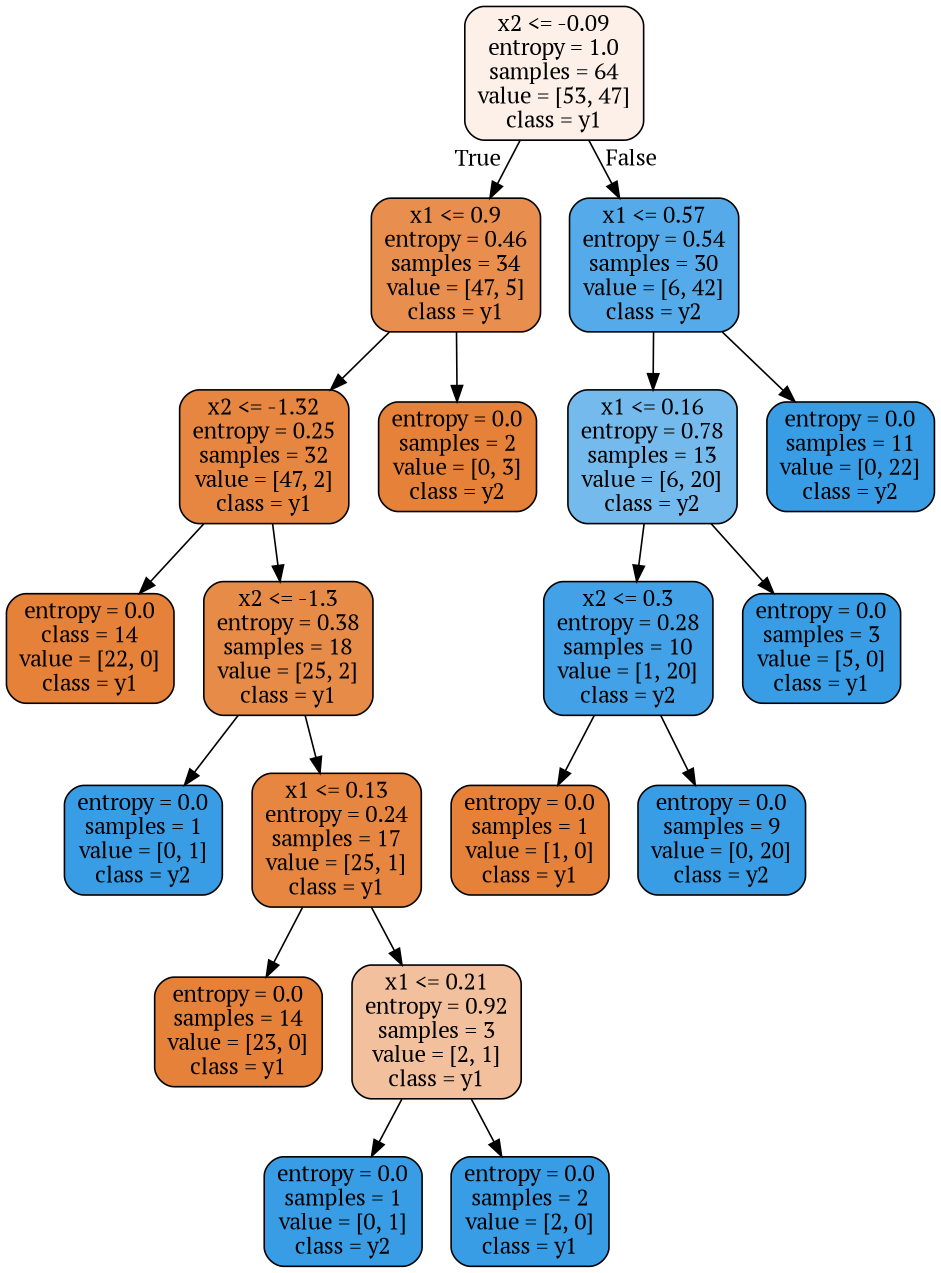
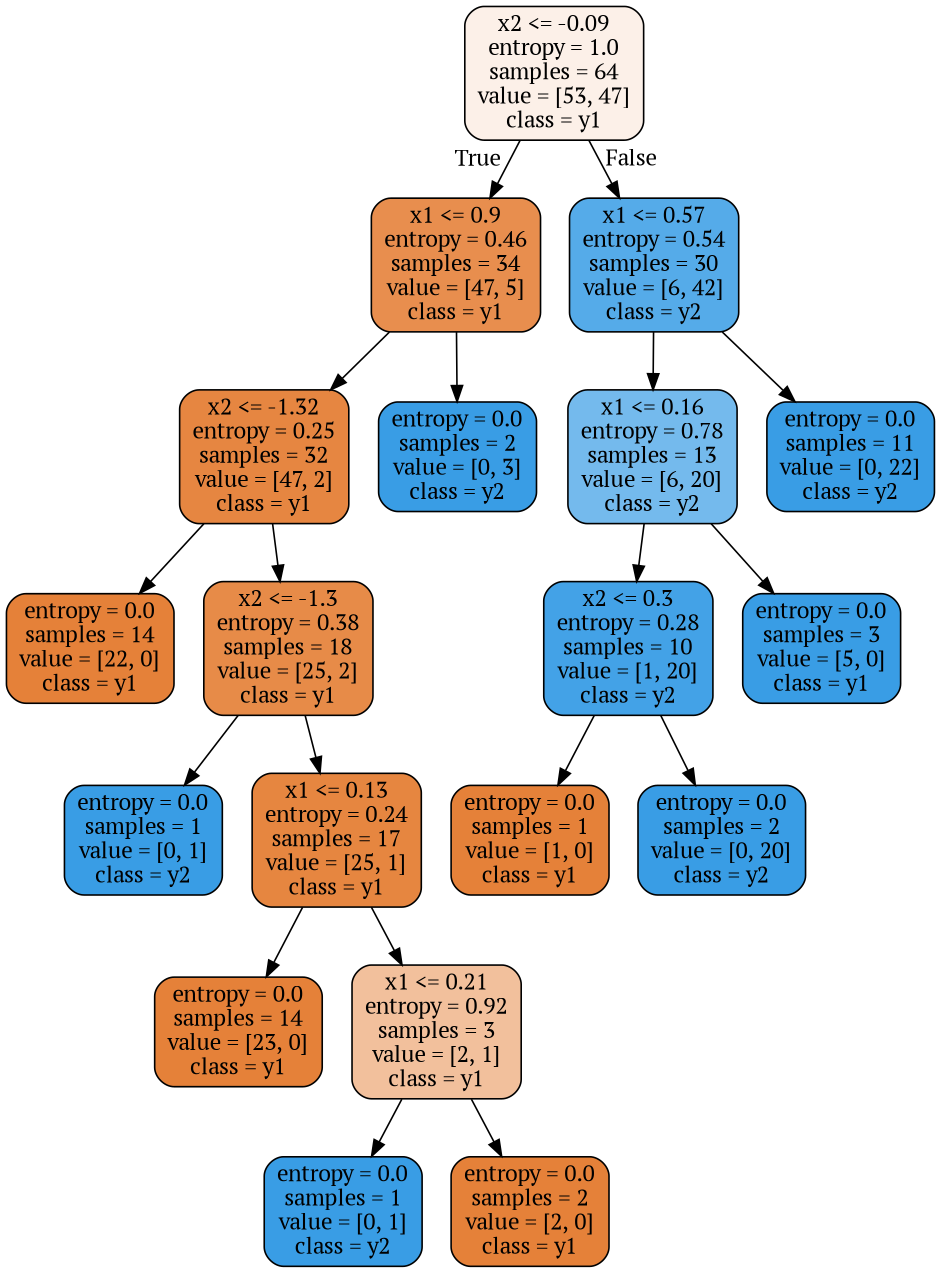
(458, 457) -> (458, 457)
(90, 648) -> (90, 648)
(722, 840) -> (722, 840)
(530, 1212) -> (530, 1212)
